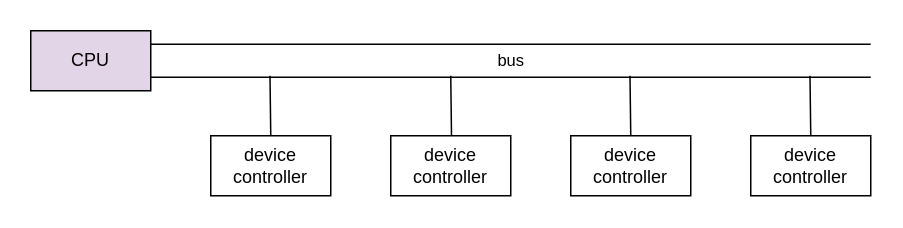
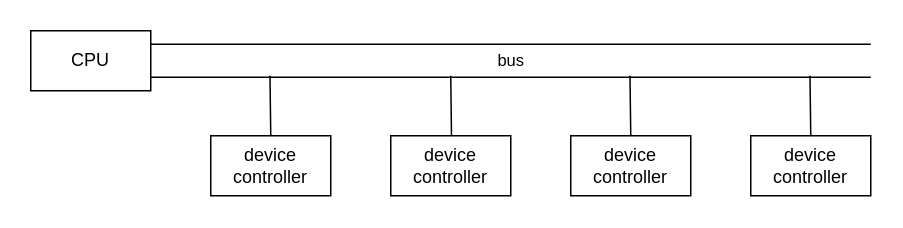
(91, 61) -> (91, 61)
